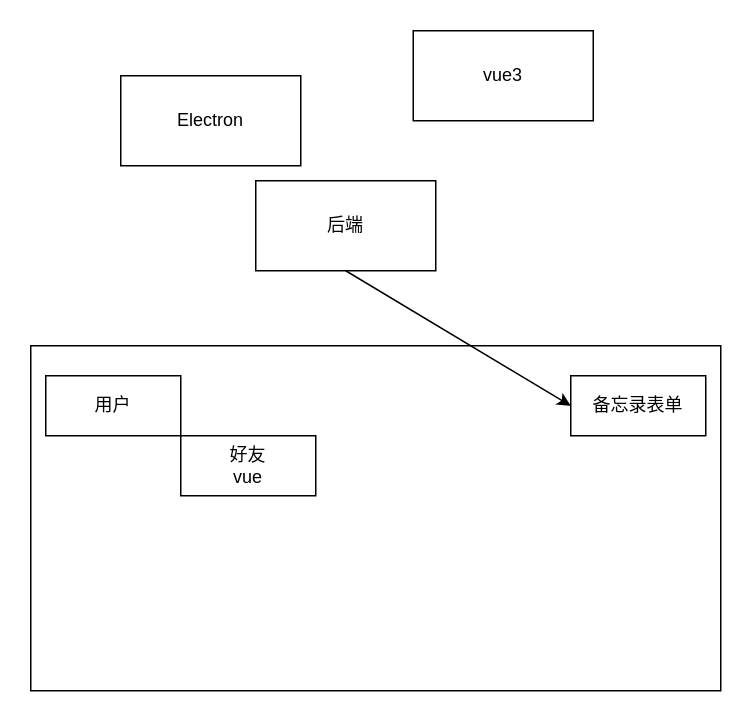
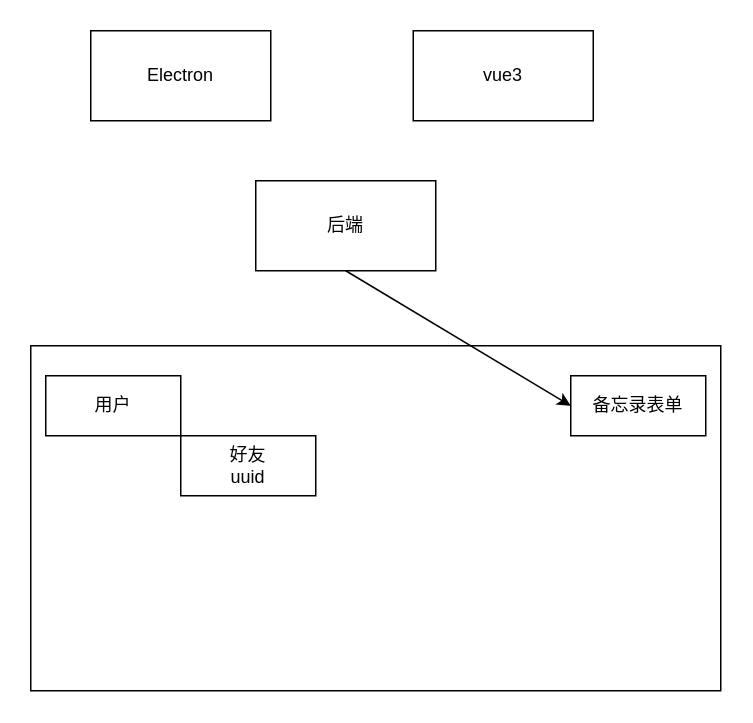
(211, 121) -> (181, 76)
(248, 466) -> (248, 466)
